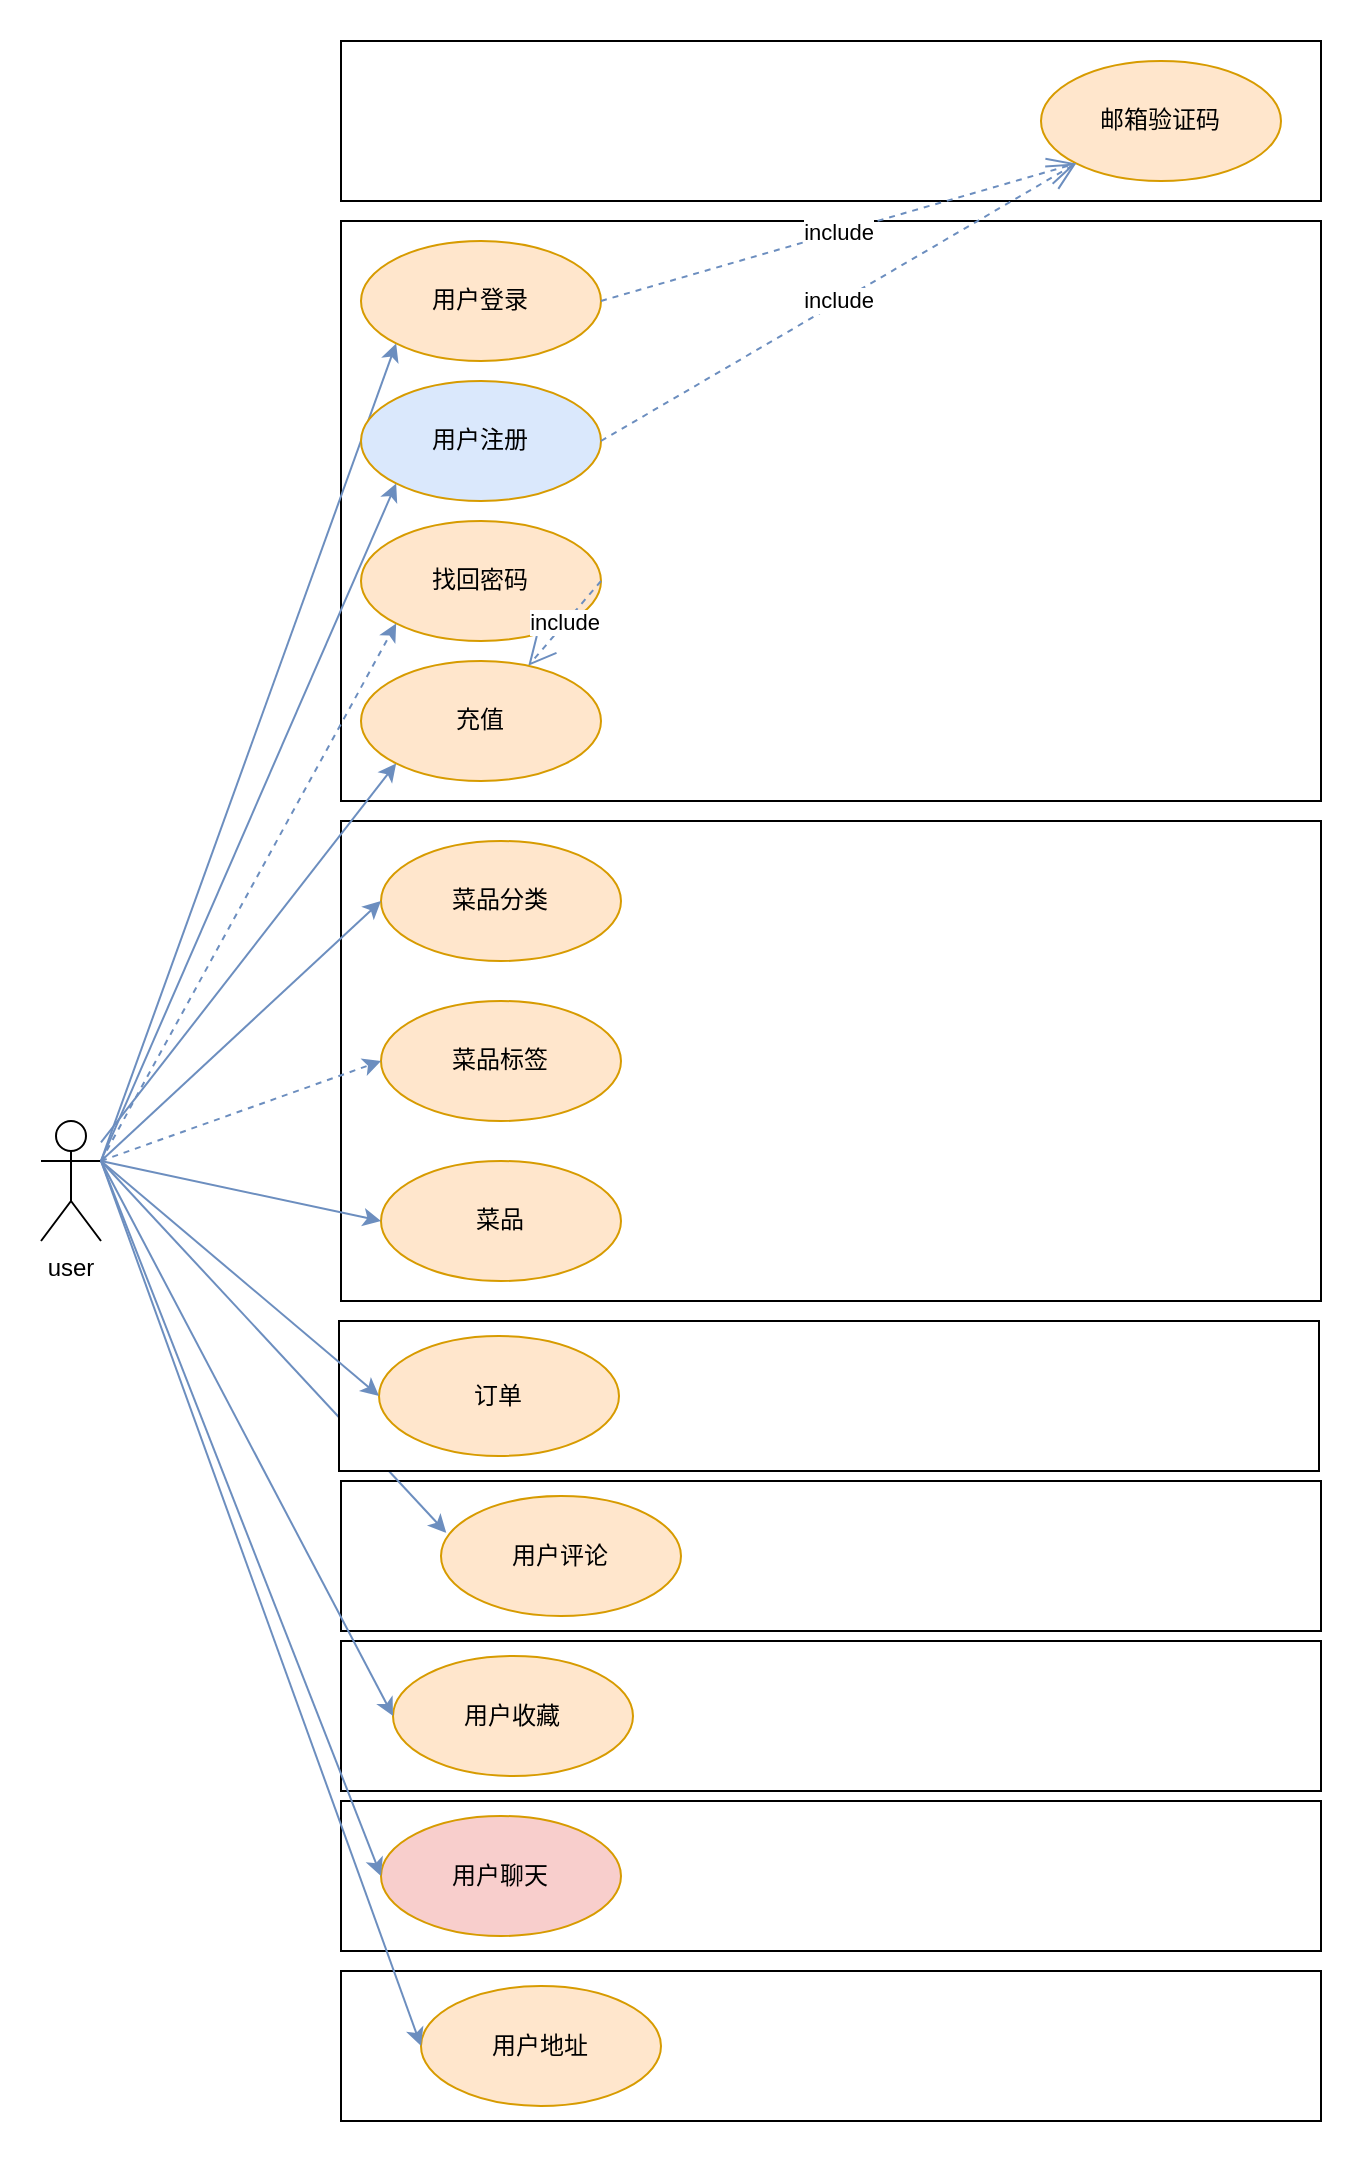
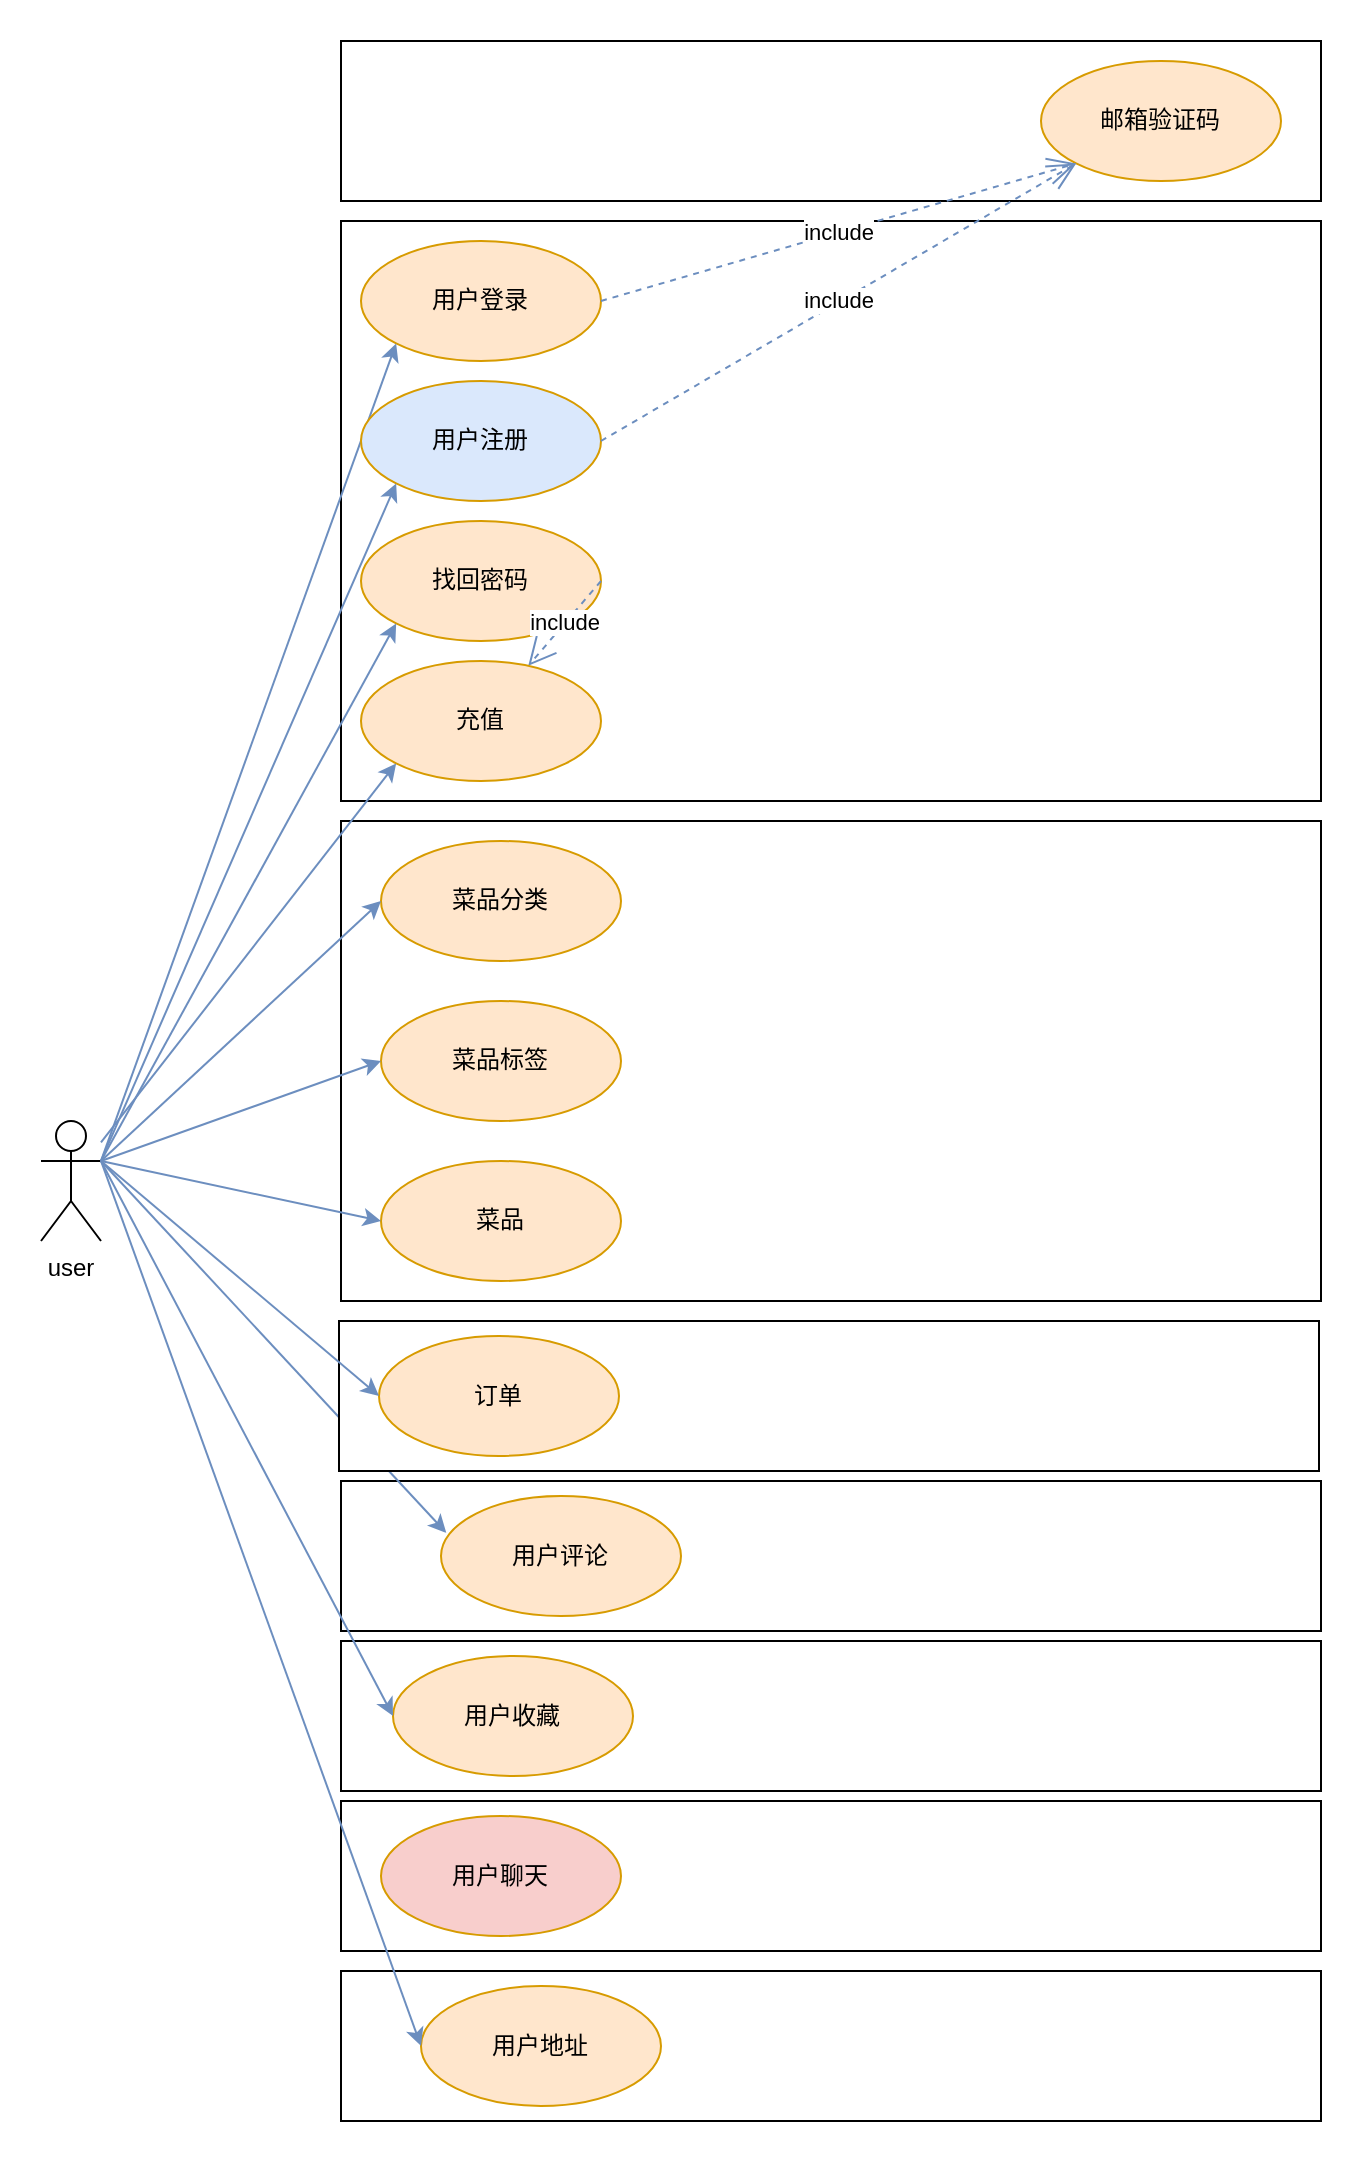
(267, 858) -> (267, 858)
(238, 1112) -> (238, 1112)
(263, 1574) -> none
